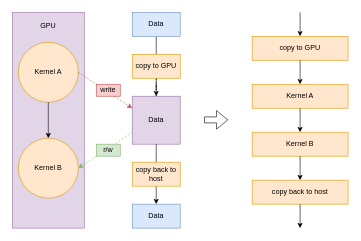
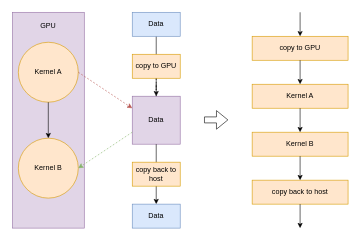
(108, 90) -> none
(108, 150) -> none
